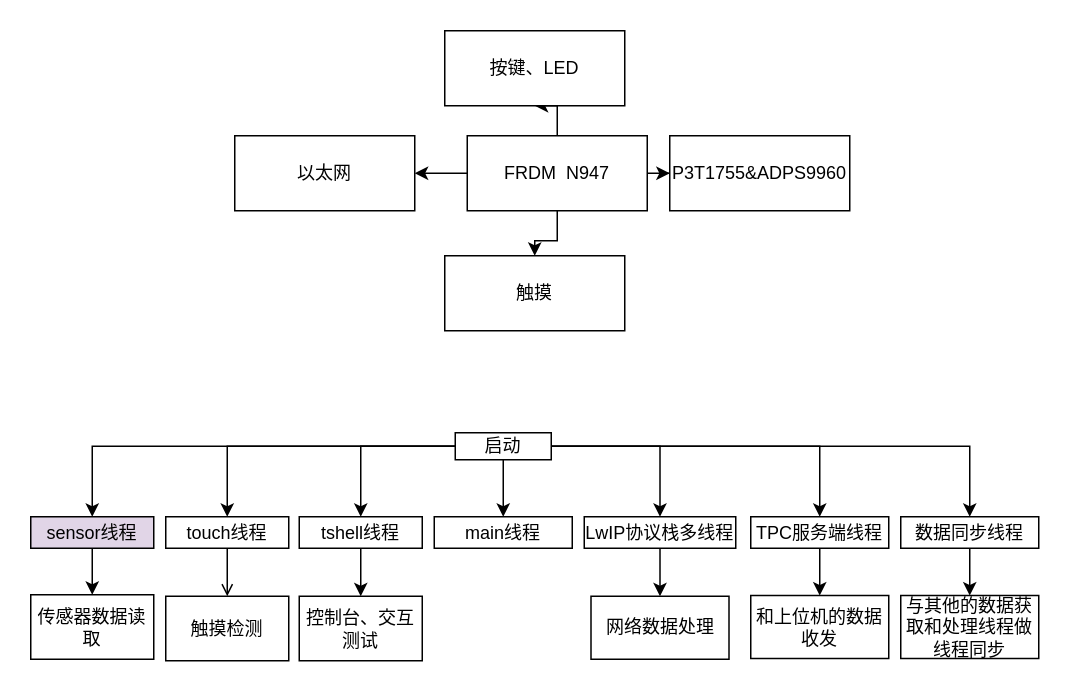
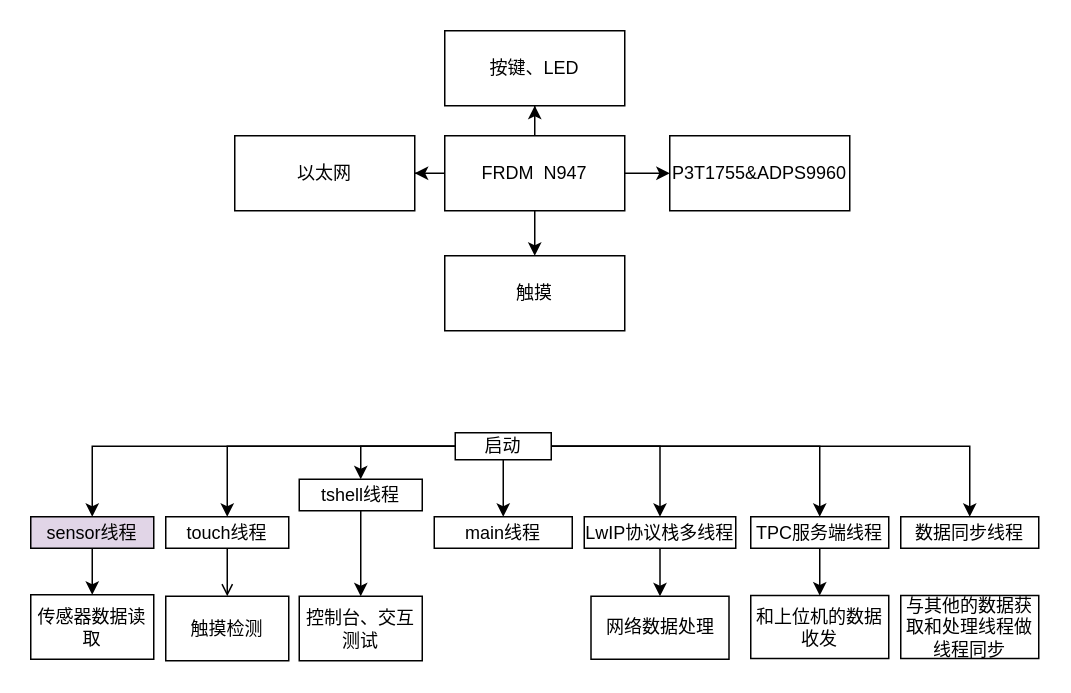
(557, 173) -> (535, 173)
(361, 533) -> (361, 495)
(970, 577) -> none
